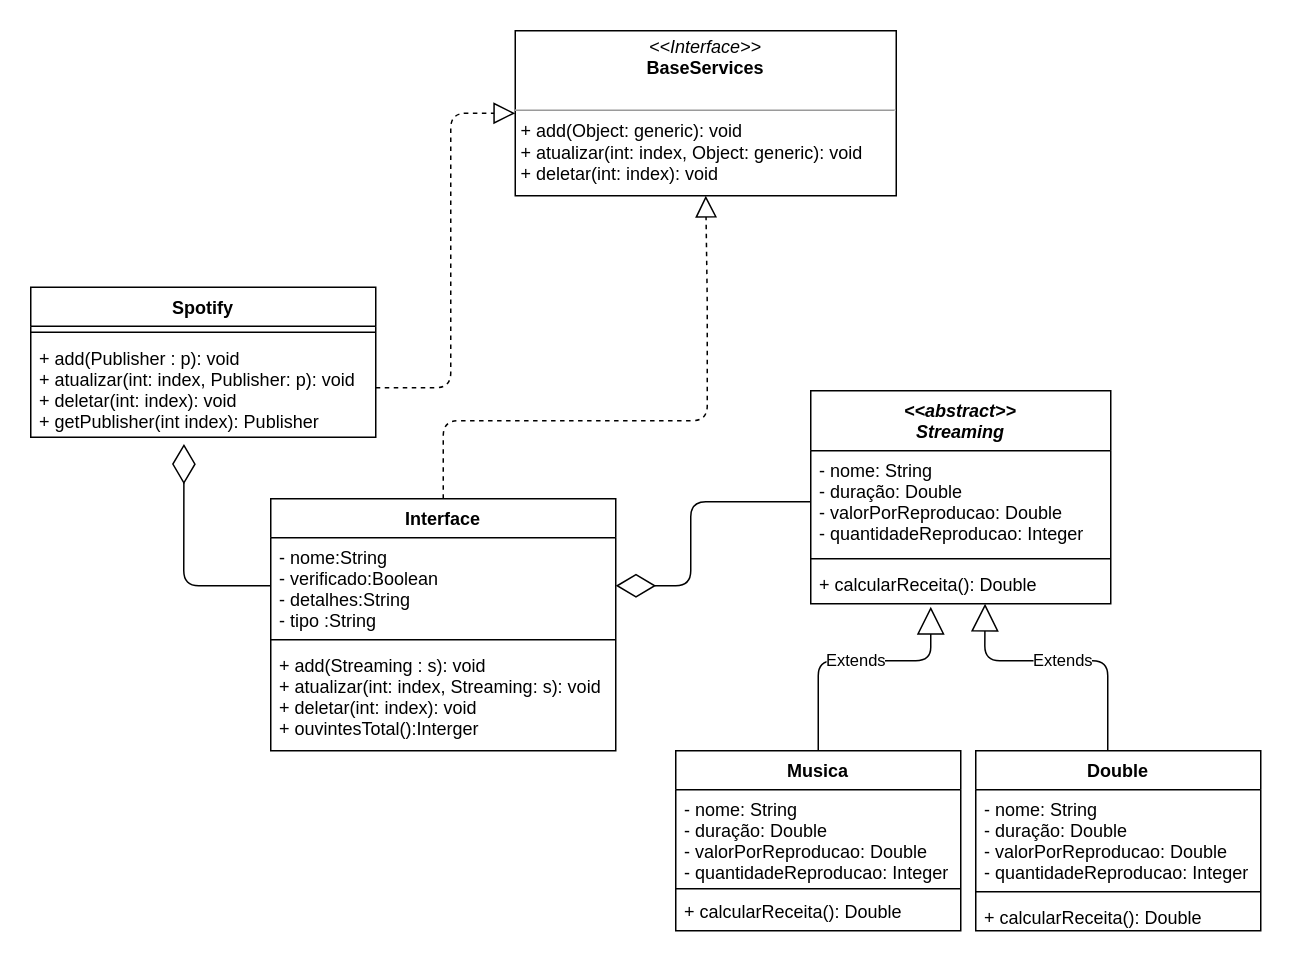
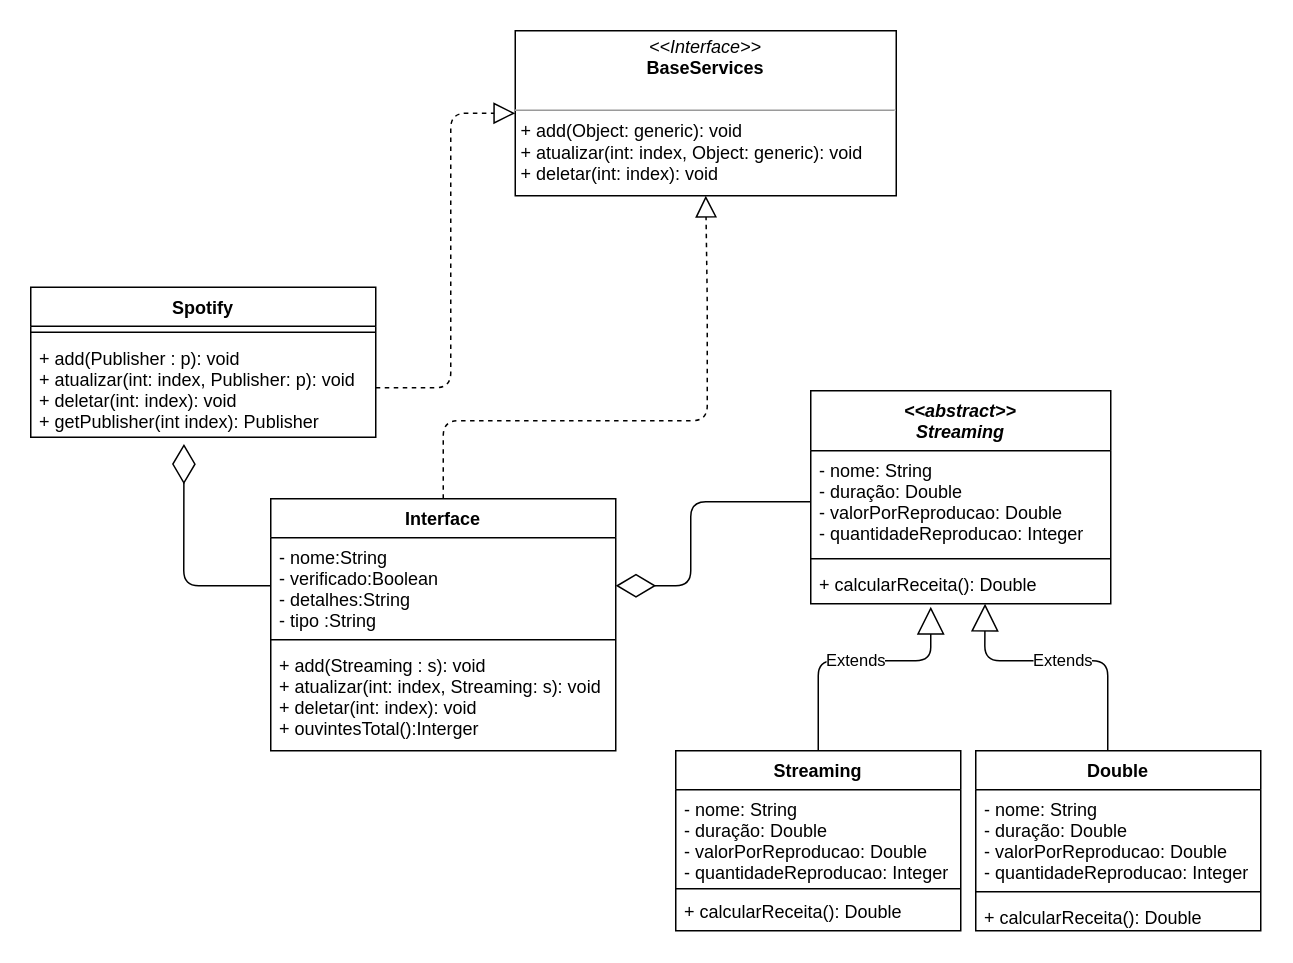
(818, 771) -> (818, 771)
